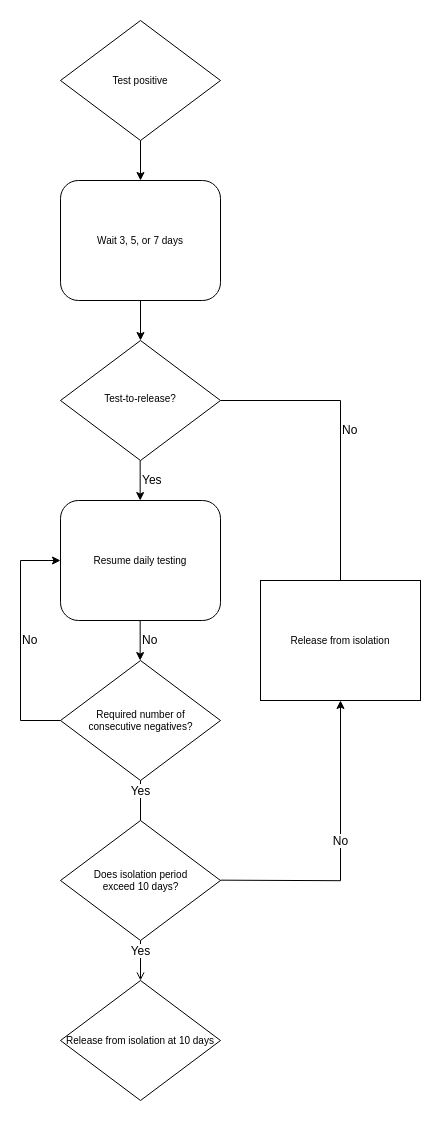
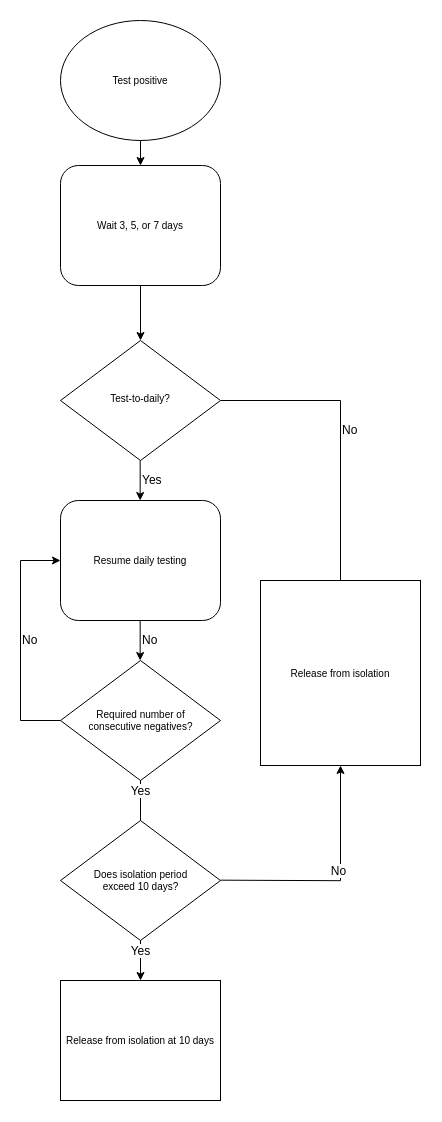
(141, 81) -> (141, 81)
(141, 241) -> (141, 226)
(141, 399) -> (141, 399)
(341, 641) -> (341, 673)
(141, 974) -> (141, 972)
(141, 1041) -> (141, 1041)
